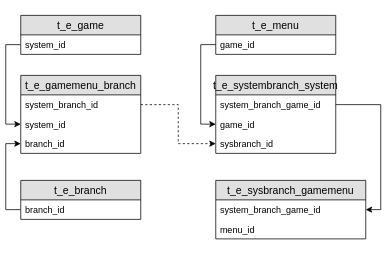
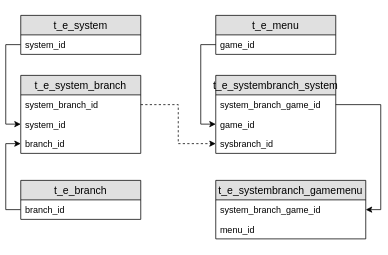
(80, 26) -> (80, 26)
(80, 86) -> (80, 86)
(290, 191) -> (290, 191)
